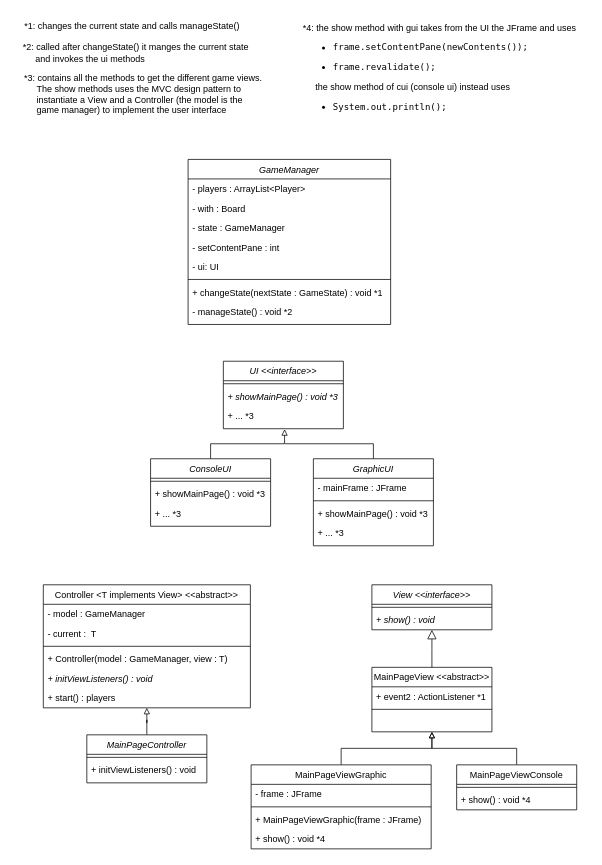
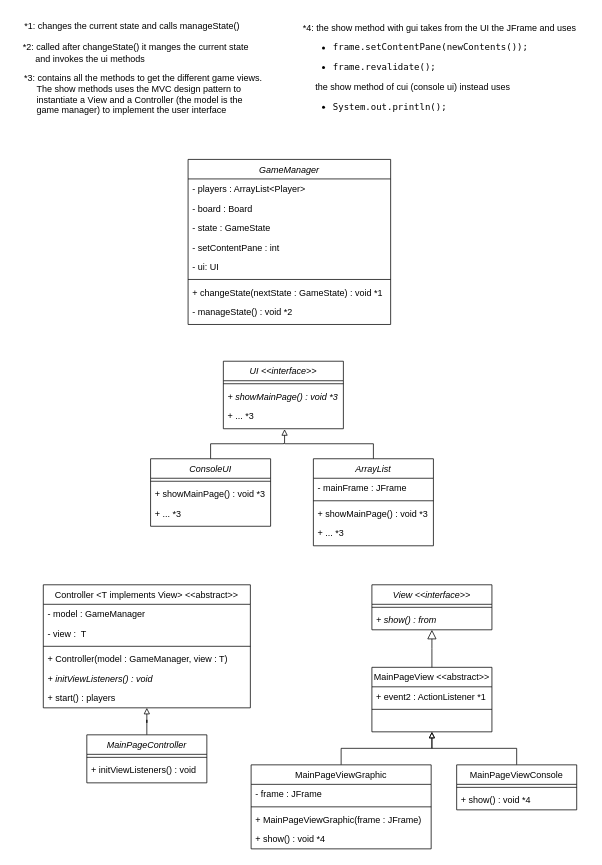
(221, 209) -> (225, 209)
(240, 228) -> (235, 228)
(373, 469) -> (373, 469)
(408, 620) -> (409, 620)
(78, 634) -> (69, 634)
